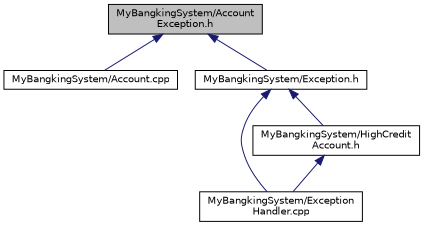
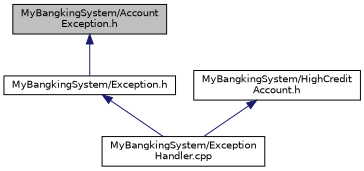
(91, 80) -> none
(310, 111) -> none
